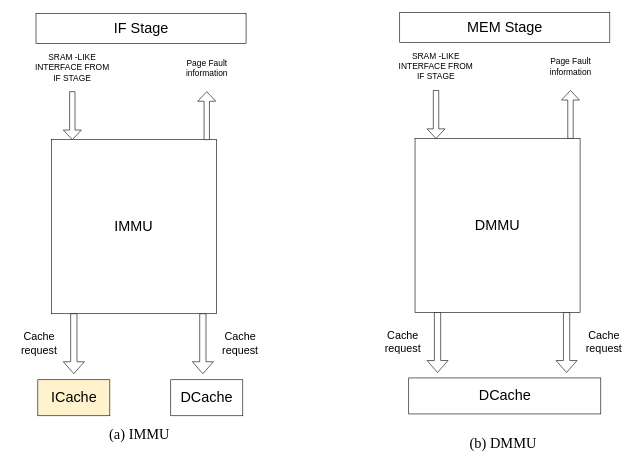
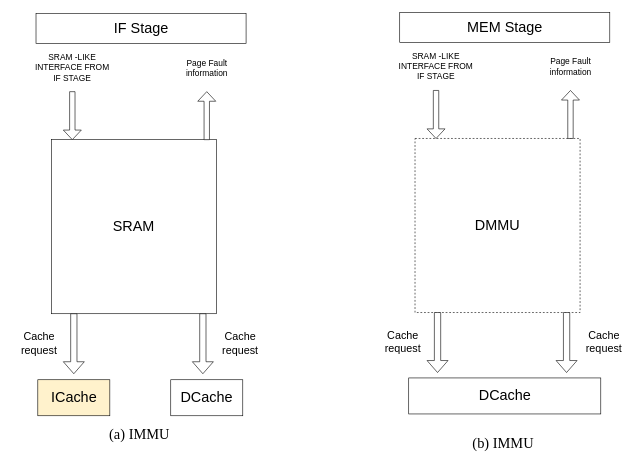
(497, 225) -> (497, 225)
(134, 227) -> (134, 227)
(503, 443) -> (503, 443)
